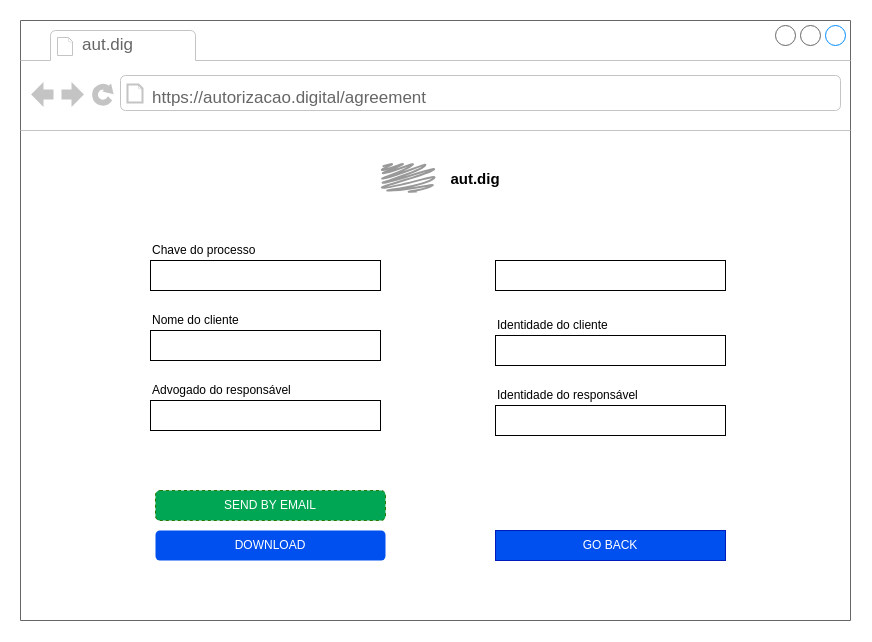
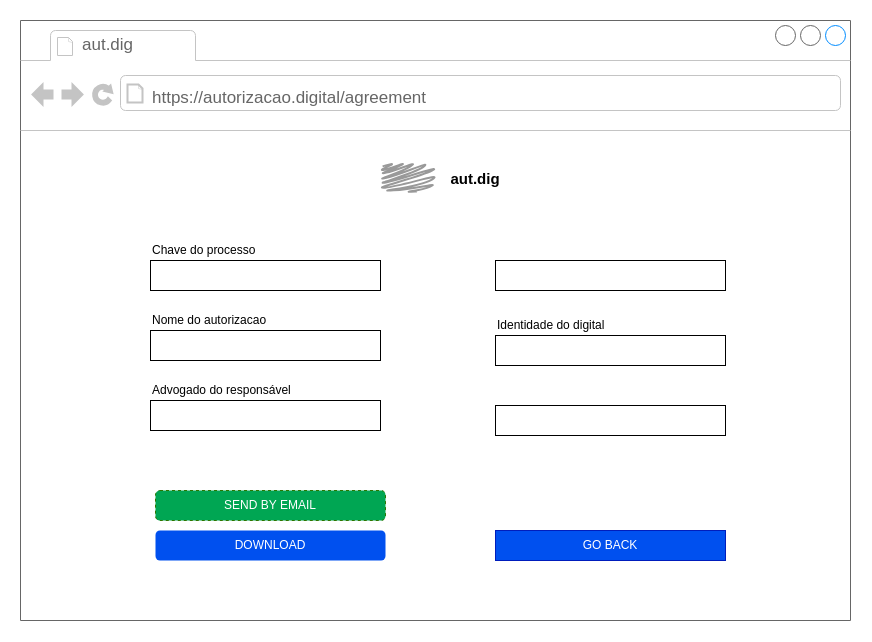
(197, 321) -> (212, 321)
(560, 326) -> (559, 326)
(611, 396) -> none
